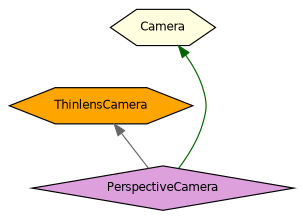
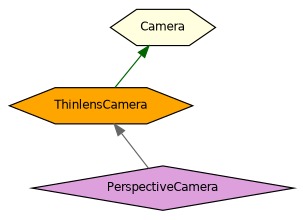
(205, 113) -> (128, 71)
